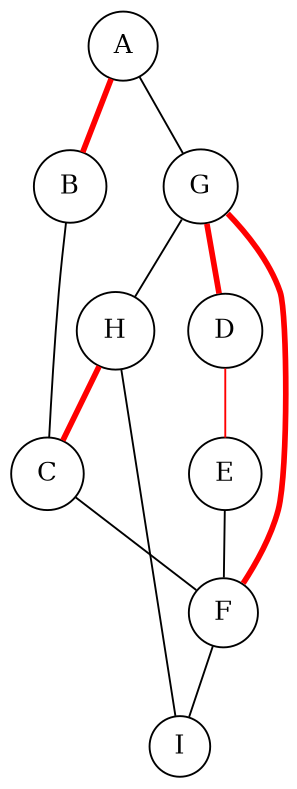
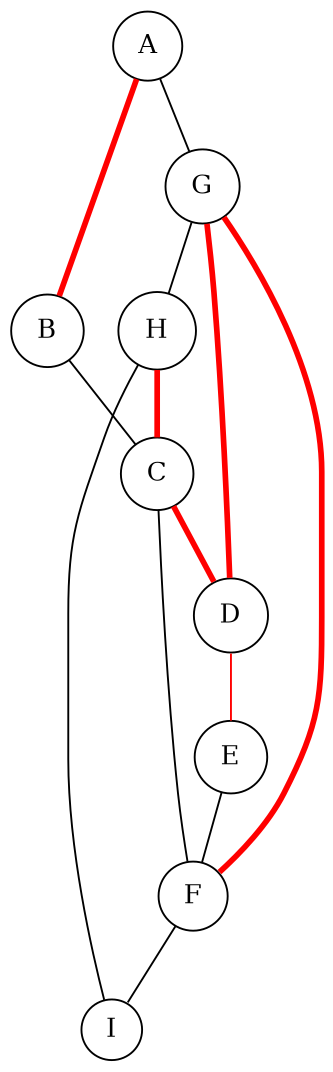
none -> (194, 544)
